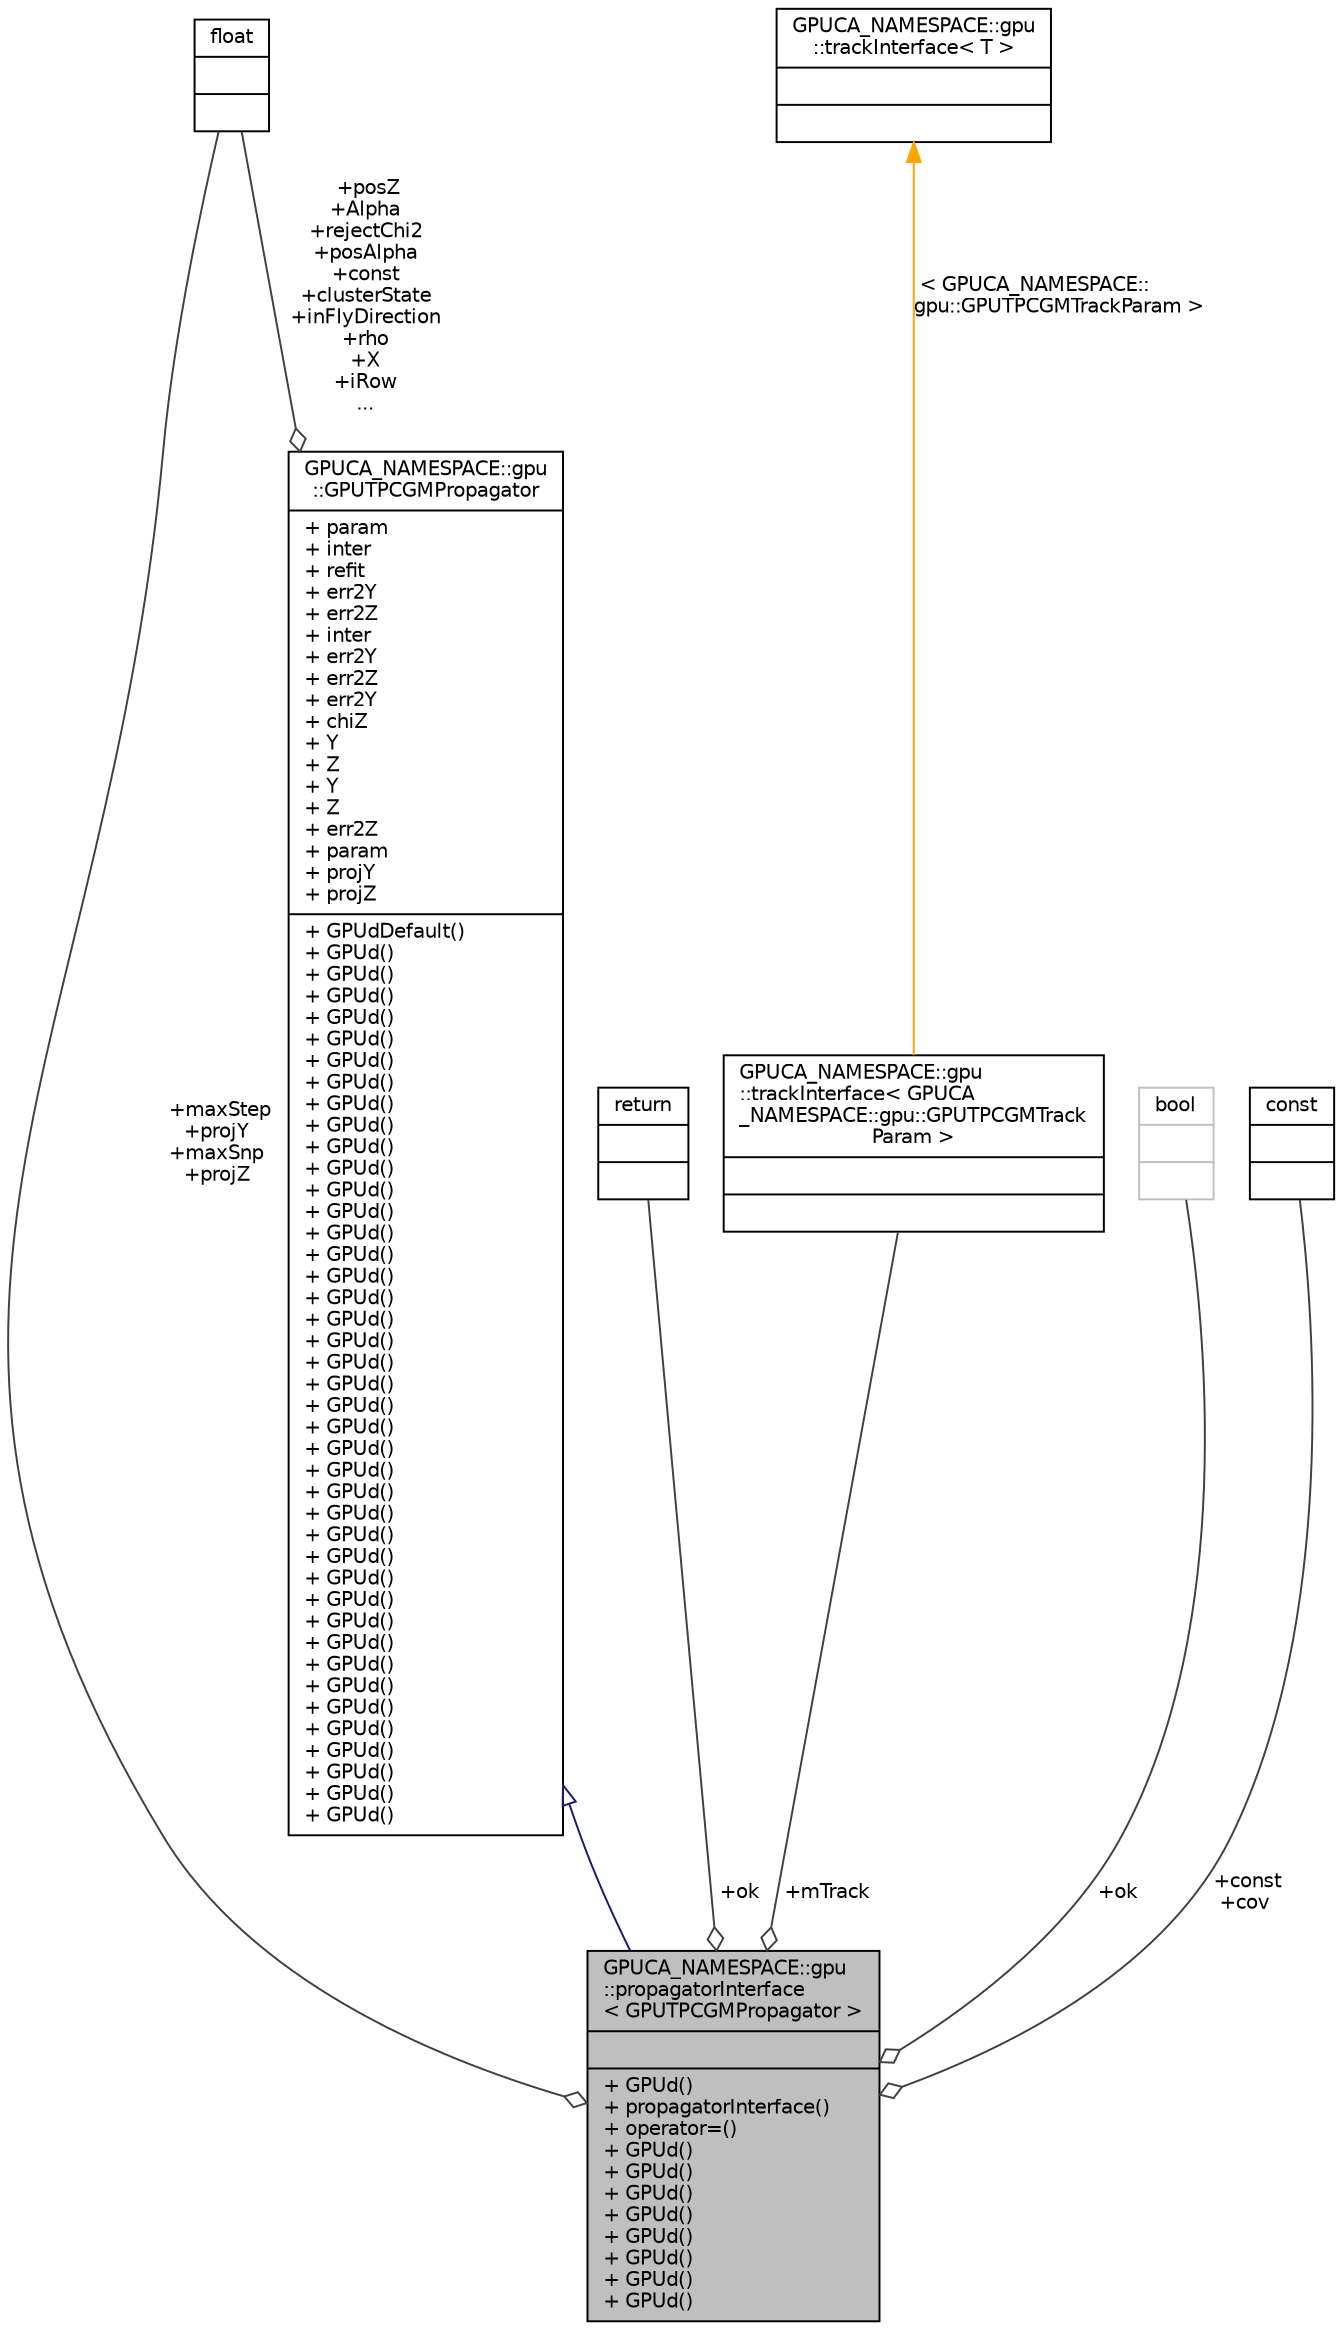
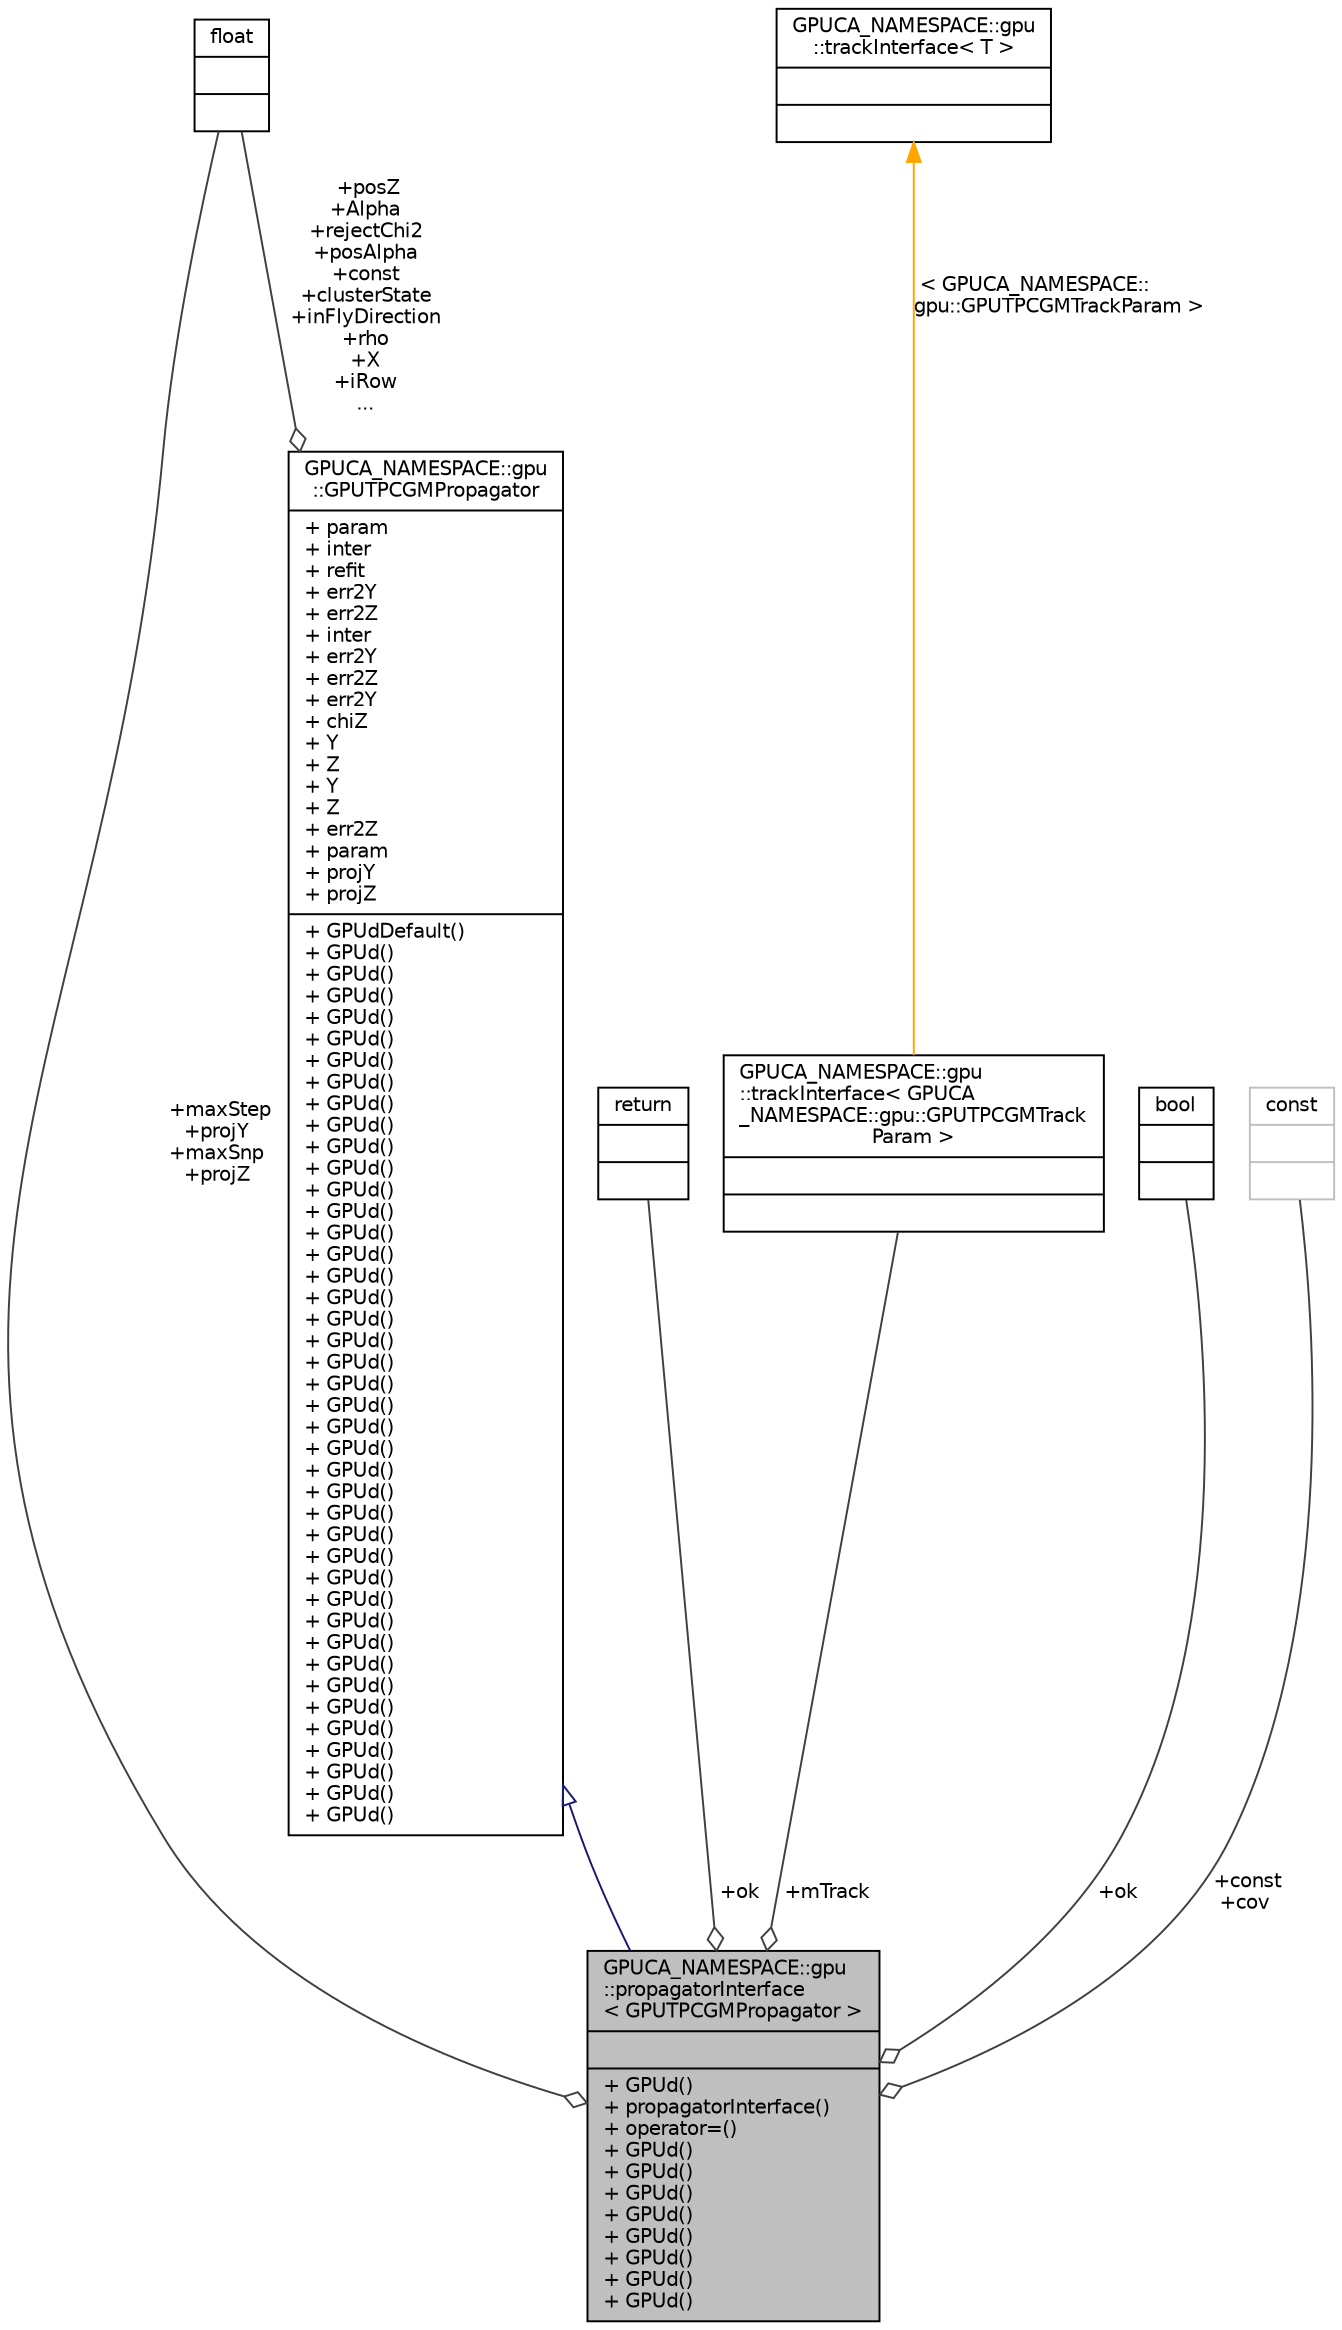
(1176, 1143) -> (1176, 1143)
(1292, 1143) -> (1292, 1143)
